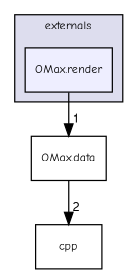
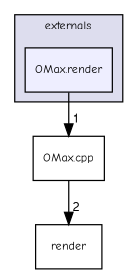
(69, 158) -> (69, 158)
(69, 247) -> (69, 247)
